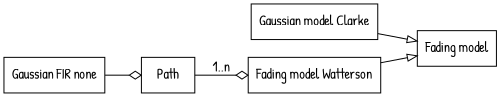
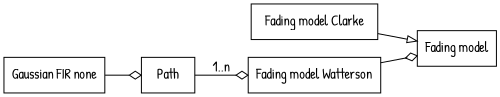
(314, 22) -> (314, 22)
(394, 60) -> (394, 60)
